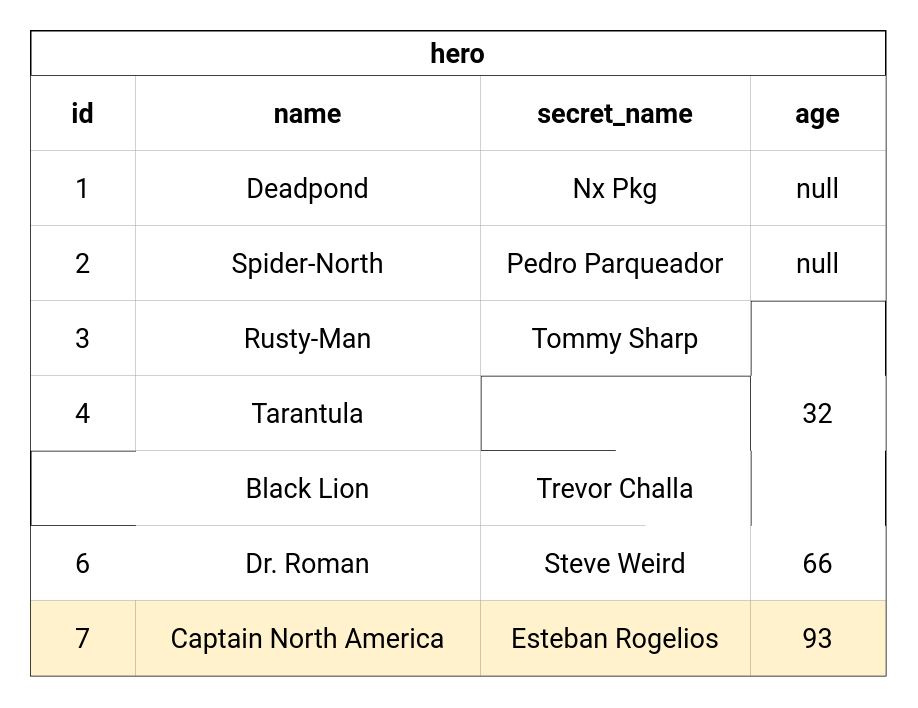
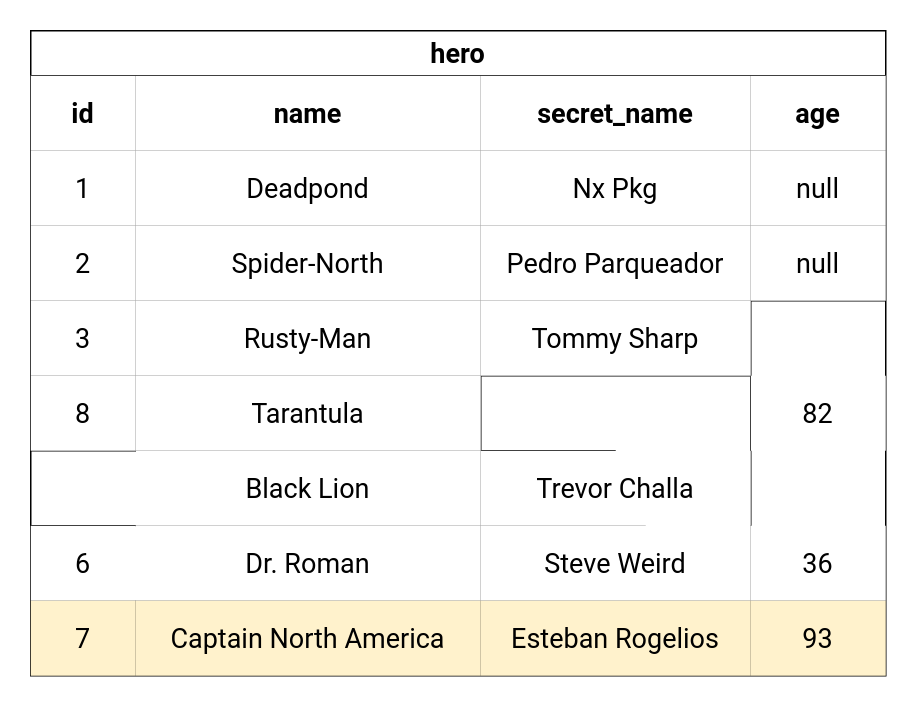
(83, 413) -> (83, 413)
(818, 413) -> (818, 413)
(818, 563) -> (818, 563)
